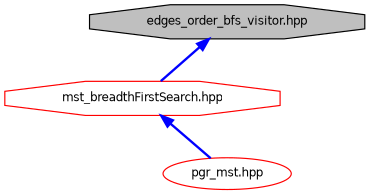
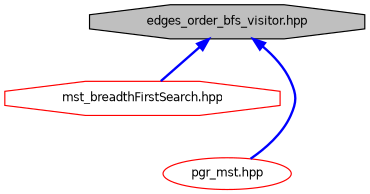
(191, 141) -> (294, 106)
